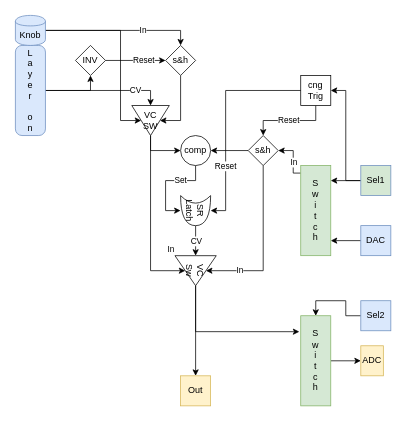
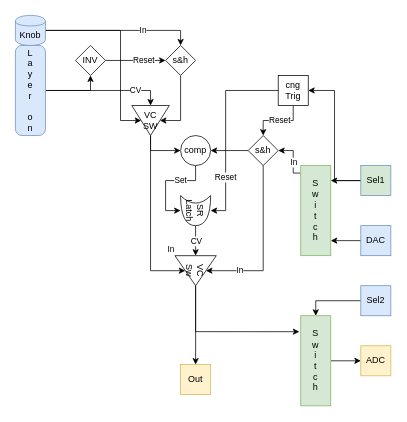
(315, 90) -> (293, 90)
(375, 315) -> (375, 300)
(372, 360) -> (375, 360)
(195, 390) -> (195, 379)
